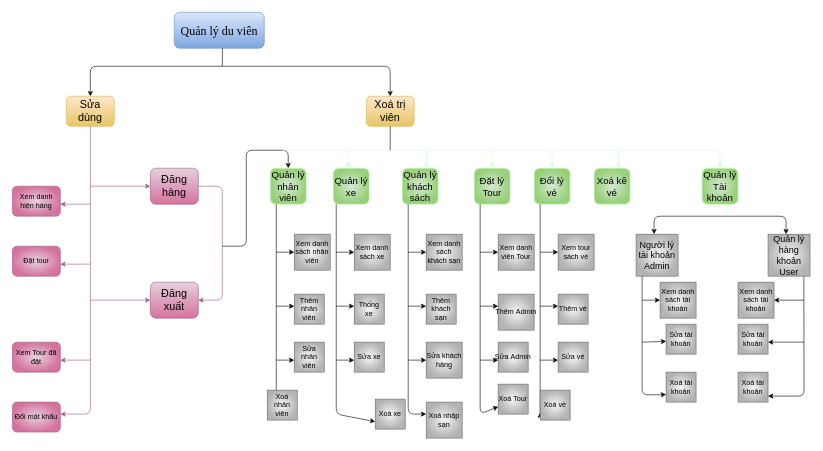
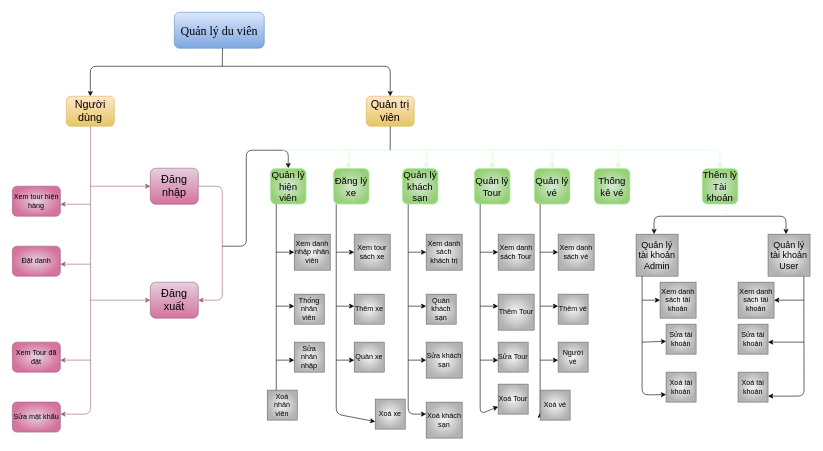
(90, 111) -> (90, 111)
(390, 111) -> (390, 111)
(174, 186) -> (174, 186)
(288, 186) -> (288, 186)
(351, 186) -> (351, 186)
(420, 186) -> (420, 186)
(492, 186) -> (492, 186)
(552, 186) -> (552, 186)
(612, 186) -> (612, 186)
(720, 186) -> (720, 186)
(36, 201) -> (36, 201)
(312, 252) -> (312, 252)
(372, 252) -> (372, 252)
(444, 252) -> (444, 252)
(516, 252) -> (516, 252)
(576, 252) -> (576, 252)
(657, 255) -> (657, 255)
(789, 255) -> (789, 255)
(36, 261) -> (36, 261)
(309, 309) -> (309, 309)
(369, 309) -> (369, 309)
(441, 309) -> (441, 309)
(516, 312) -> (516, 312)
(309, 357) -> (309, 357)
(369, 357) -> (369, 357)
(513, 357) -> (513, 357)
(573, 357) -> (573, 357)
(444, 360) -> (444, 360)
(36, 417) -> (36, 417)
(444, 420) -> (444, 420)
